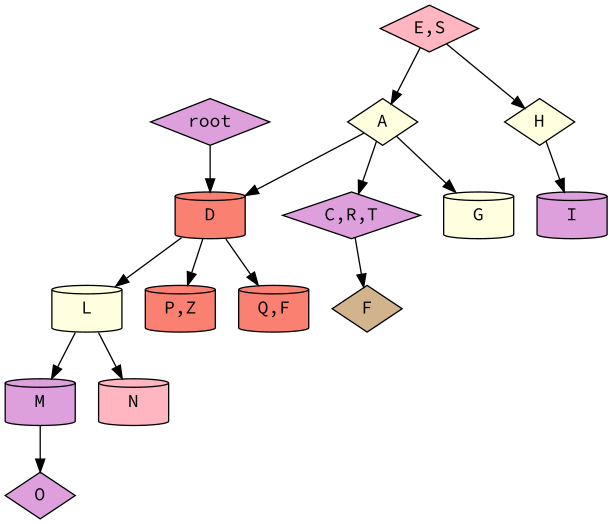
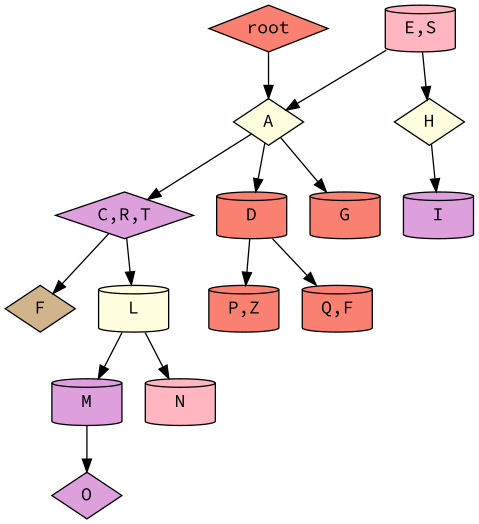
(429, 29) -> (420, 29)
(210, 122) -> (269, 29)
(210, 162) -> (269, 69)
(479, 215) -> (345, 215)
(154, 258) -> (128, 255)
